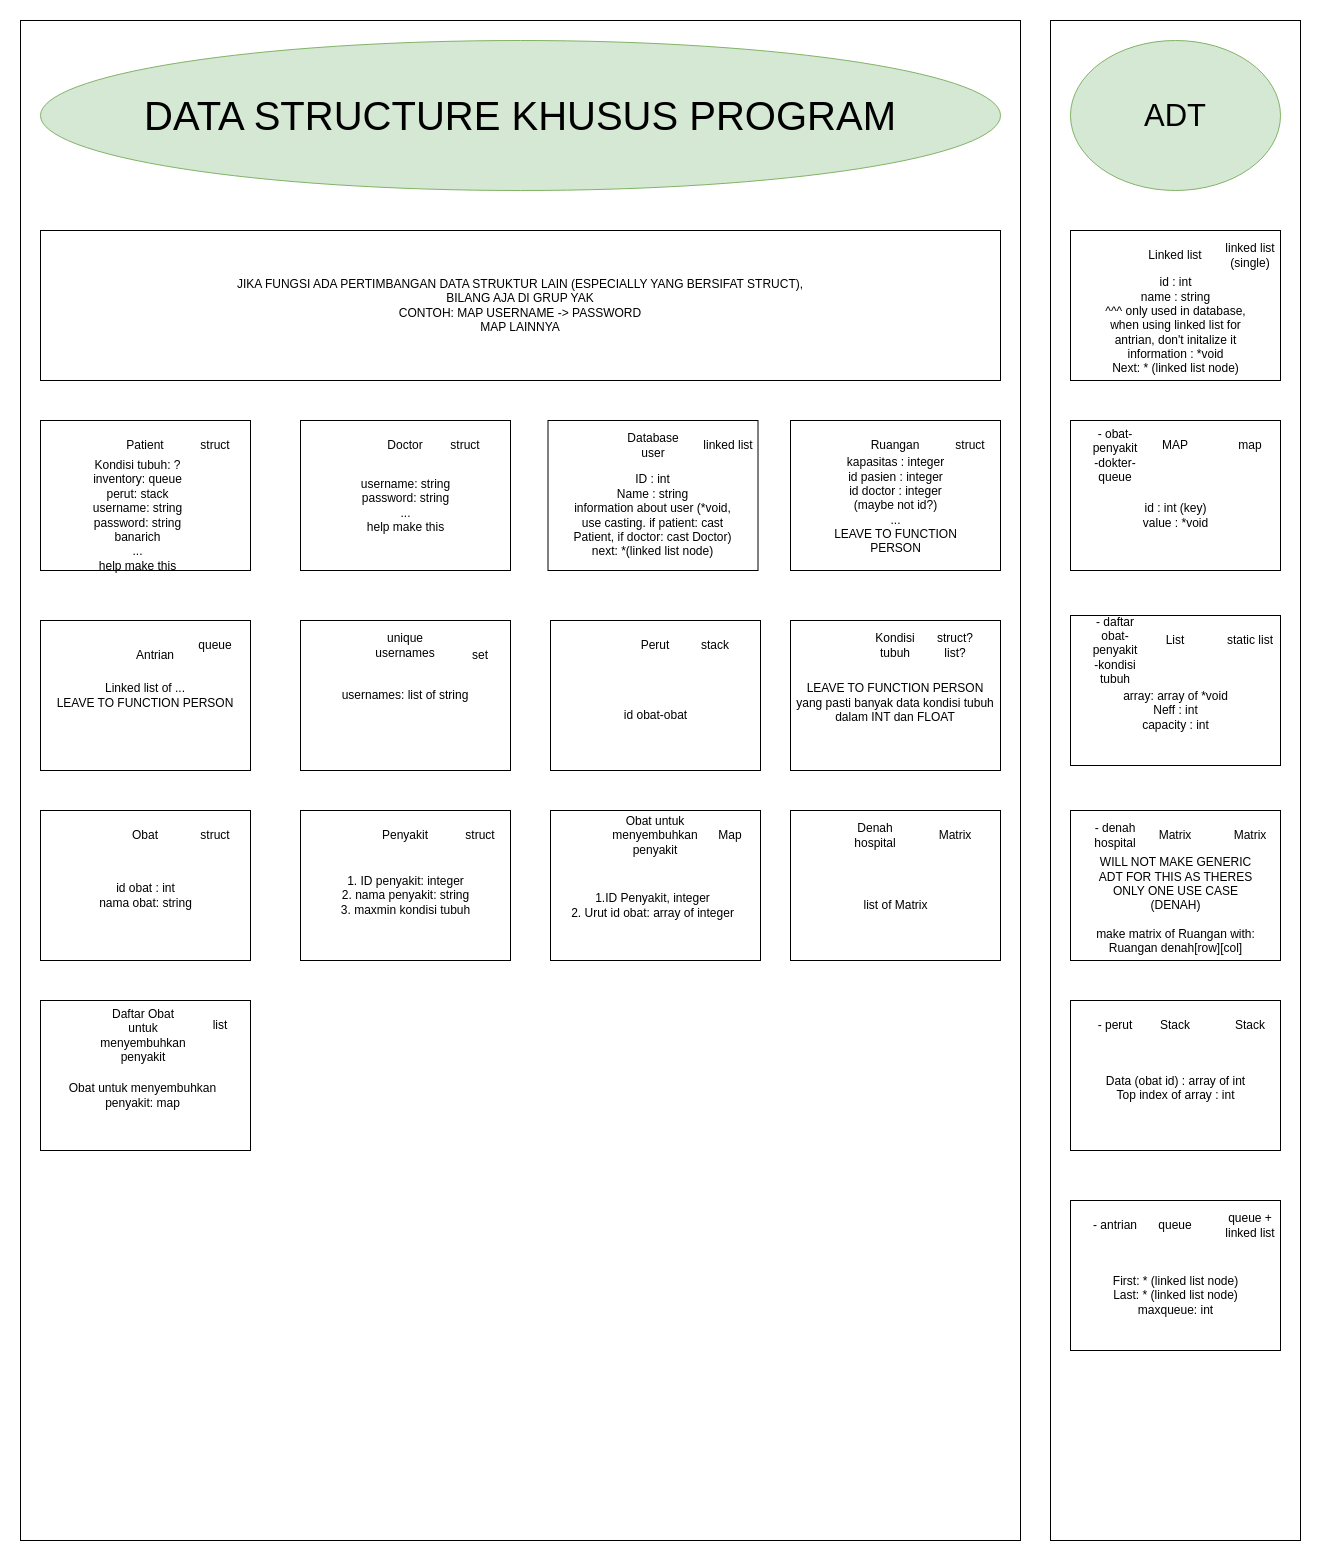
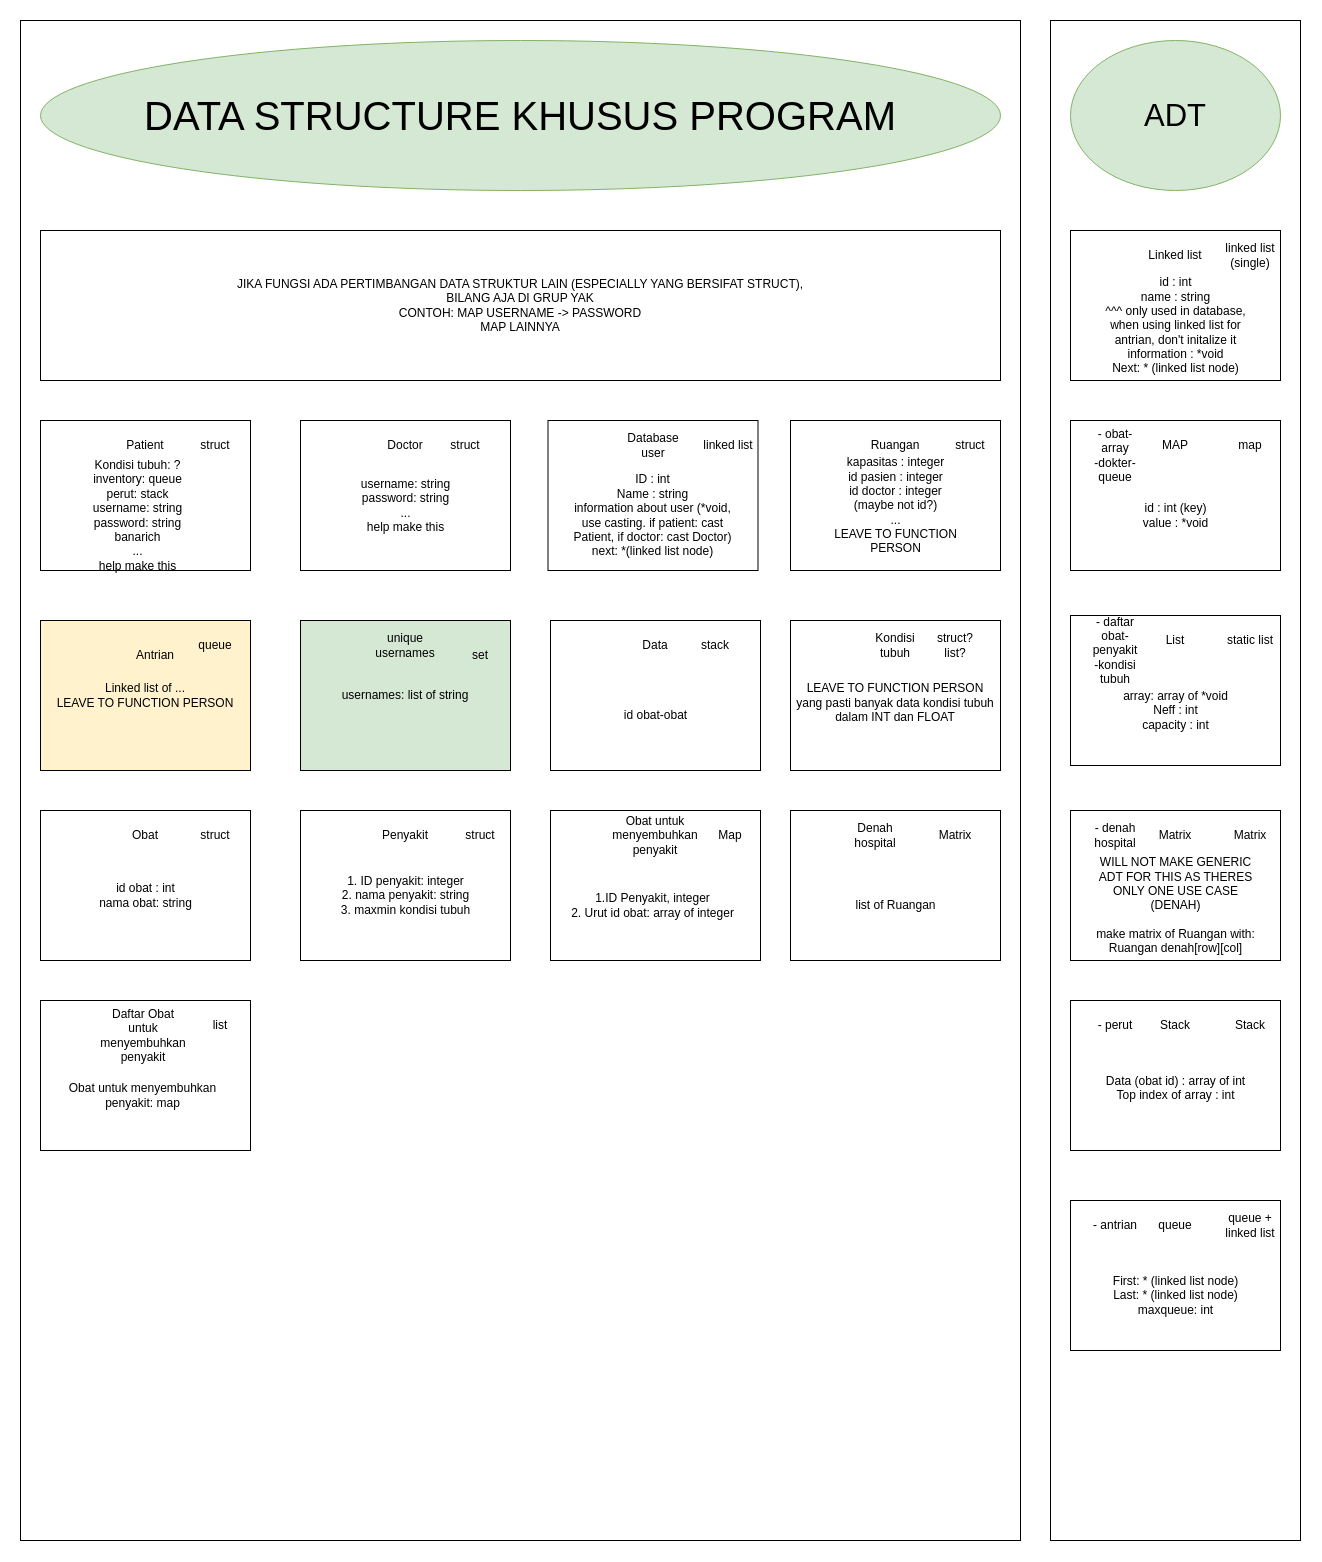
(1116, 456) -> (1116, 456)
(656, 646) -> (656, 646)
(146, 696) -> (146, 696)
(406, 696) -> (406, 696)
(896, 906) -> (896, 906)
